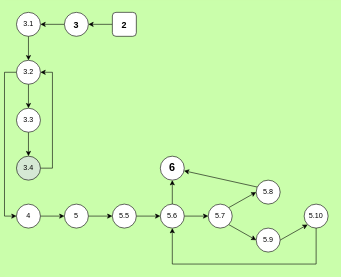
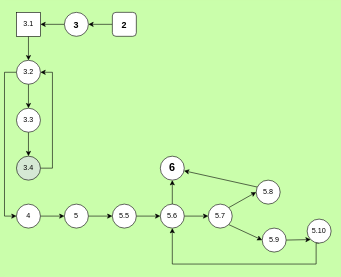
(29, 24) -> (29, 24)
(317, 216) -> (320, 231)
(269, 240) -> (275, 240)
